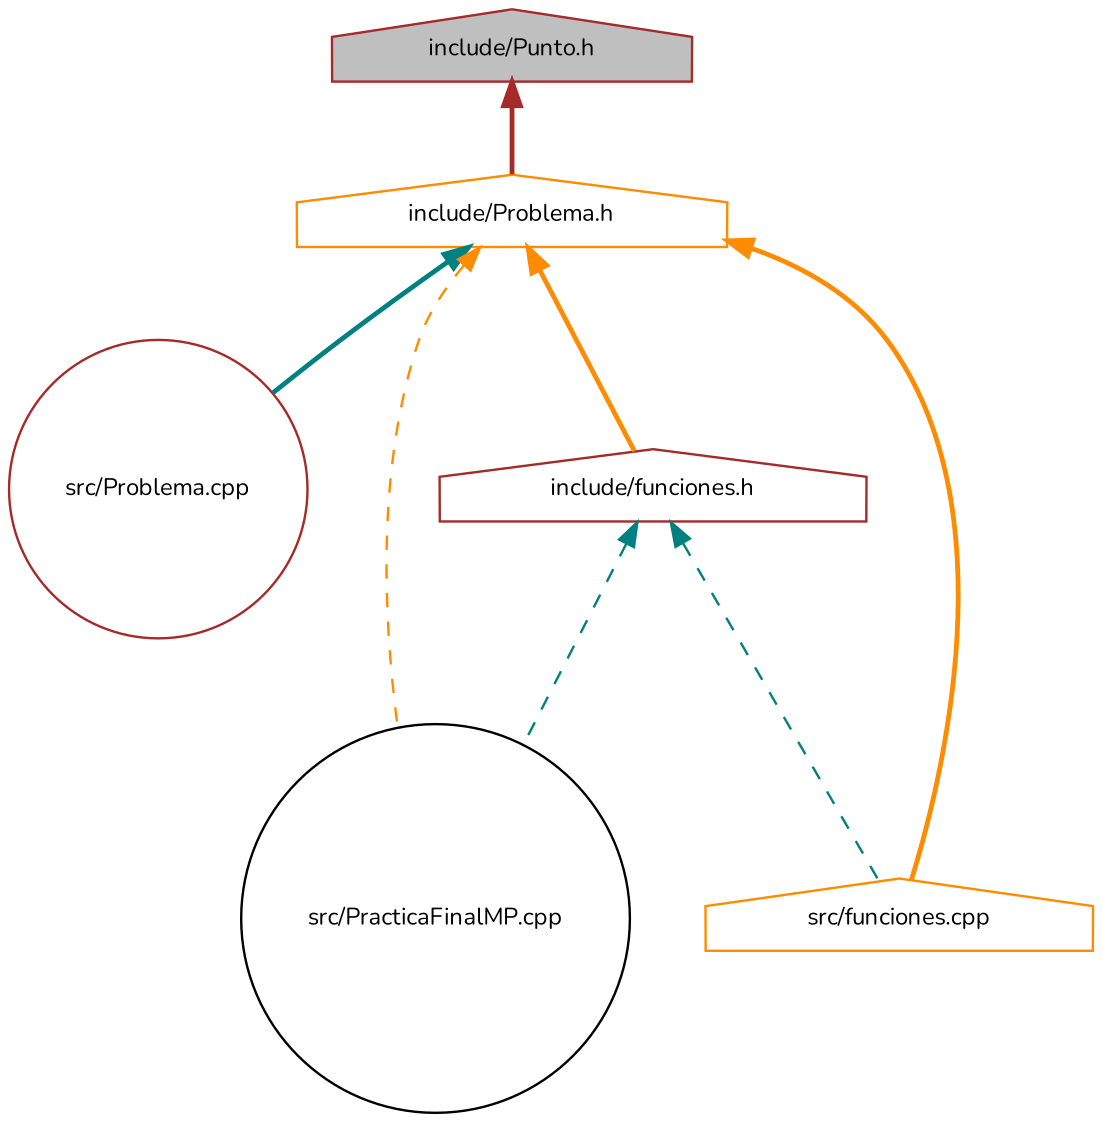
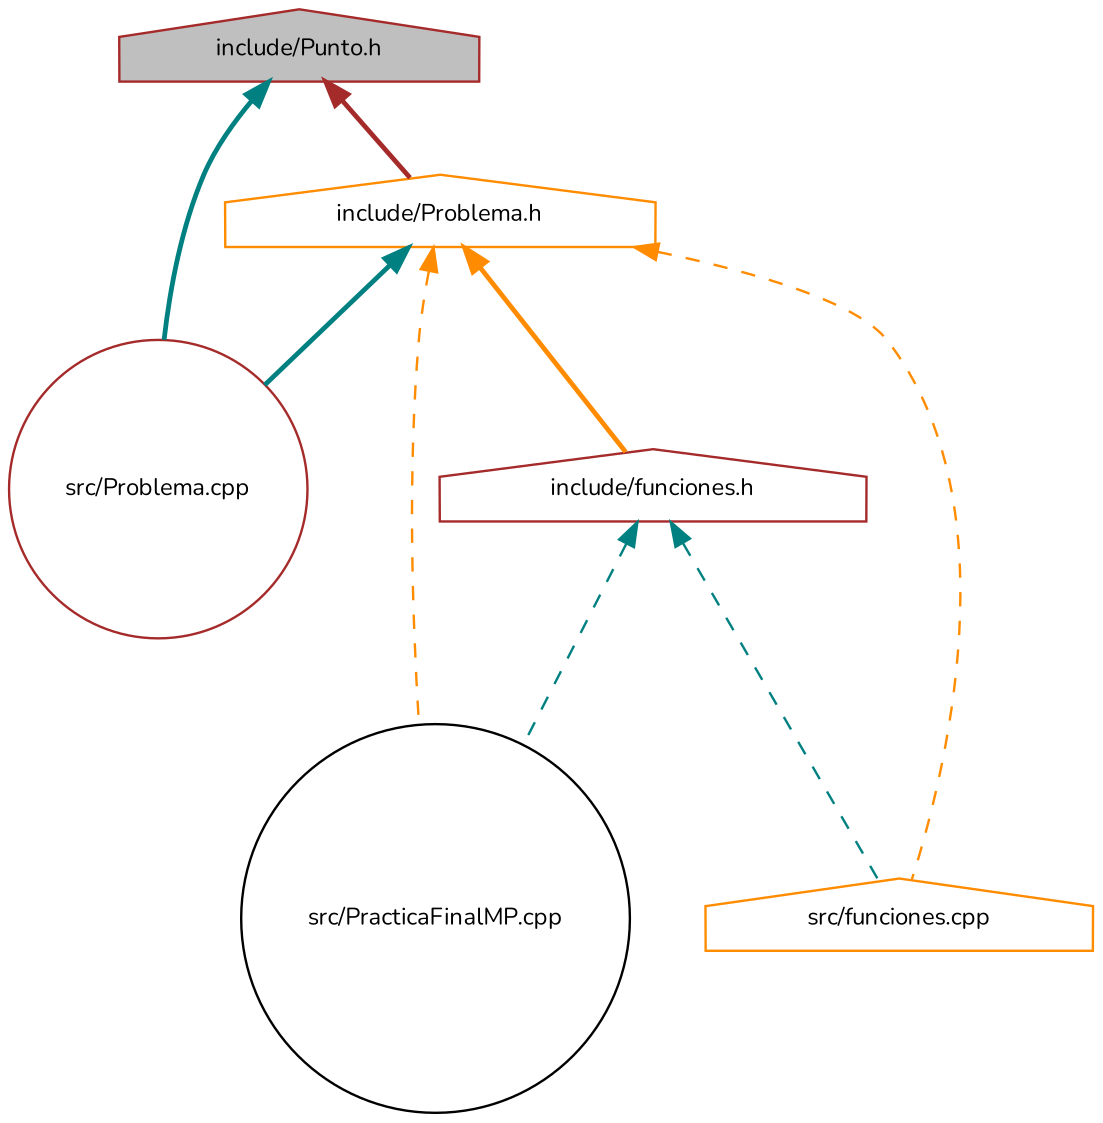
none -> (190, 213)
(953, 522) -> (950, 481)
